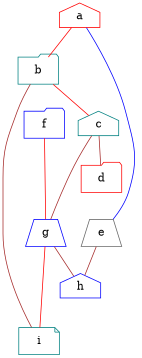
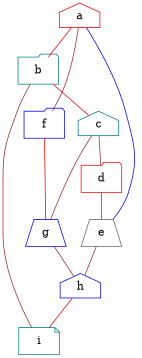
none -> (70, 71)
none -> (101, 206)
(42, 287) -> (61, 313)
